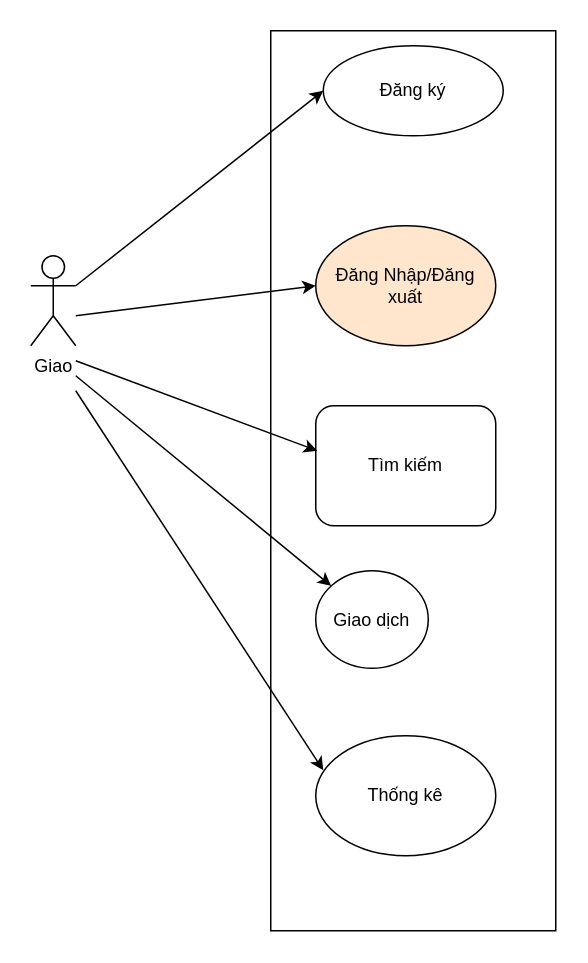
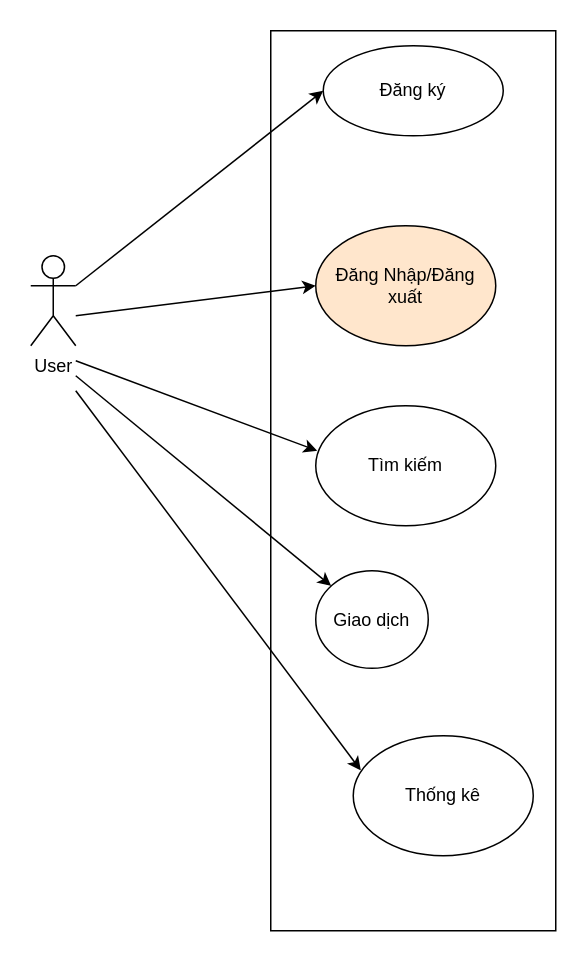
(54, 367) -> (54, 367)
(406, 466) -> (406, 466)
(406, 796) -> (443, 796)
